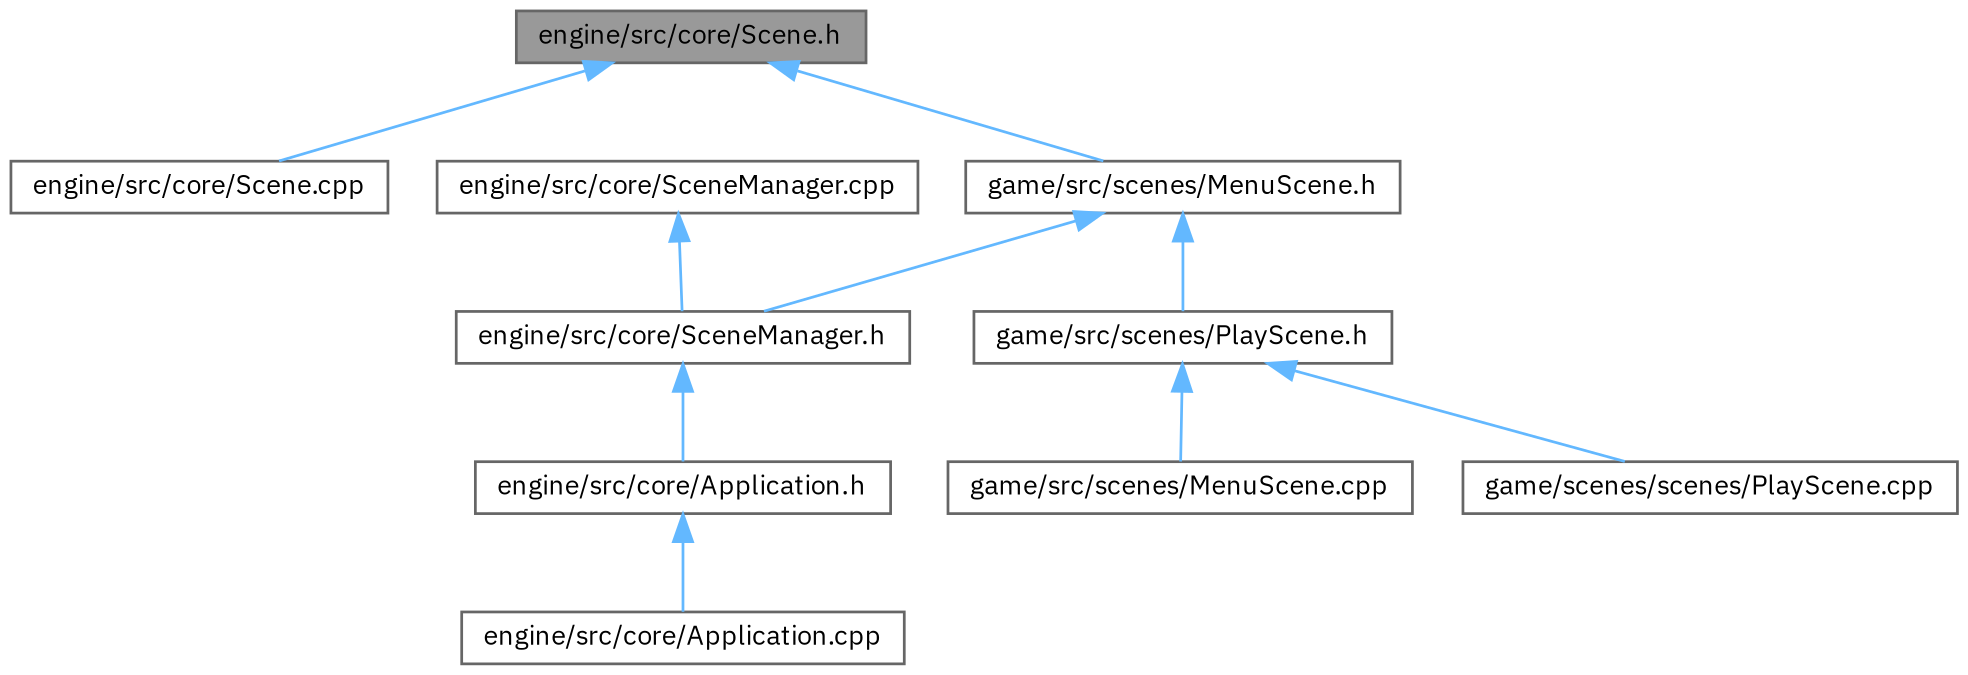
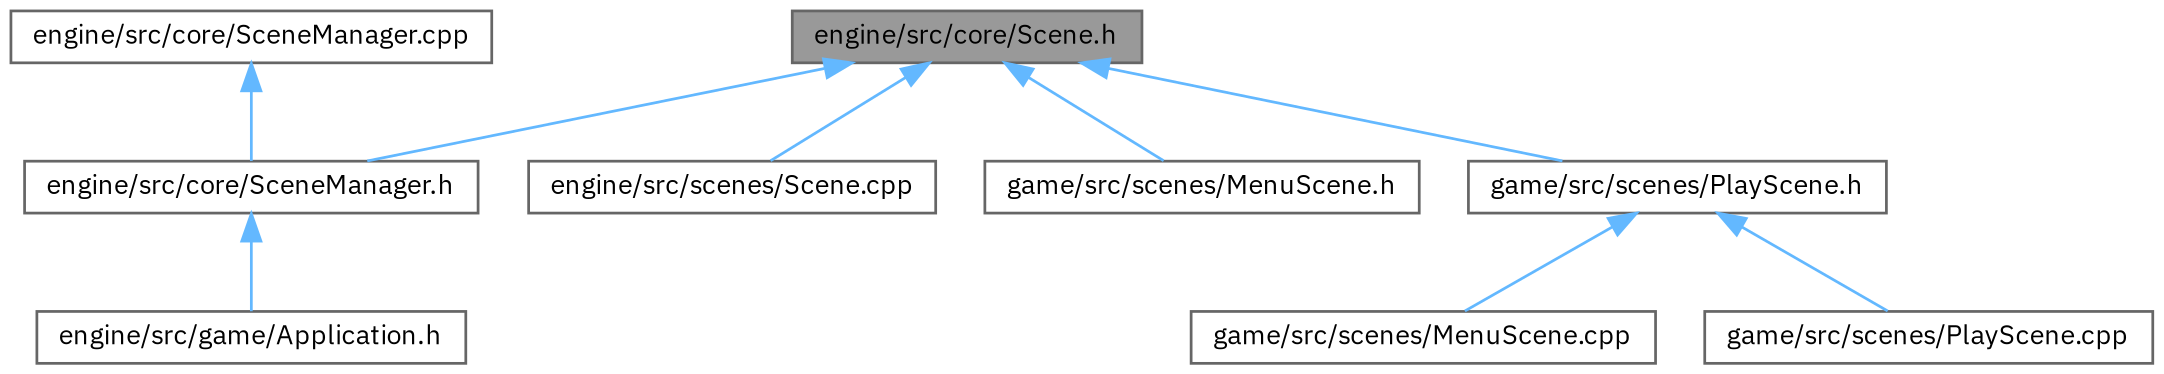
(199, 187) -> (732, 187)
(920, 266) -> (596, 115)
(1183, 276) -> (1336, 115)
(683, 488) -> (251, 337)
(1710, 488) -> (1929, 337)
(683, 638) -> none
